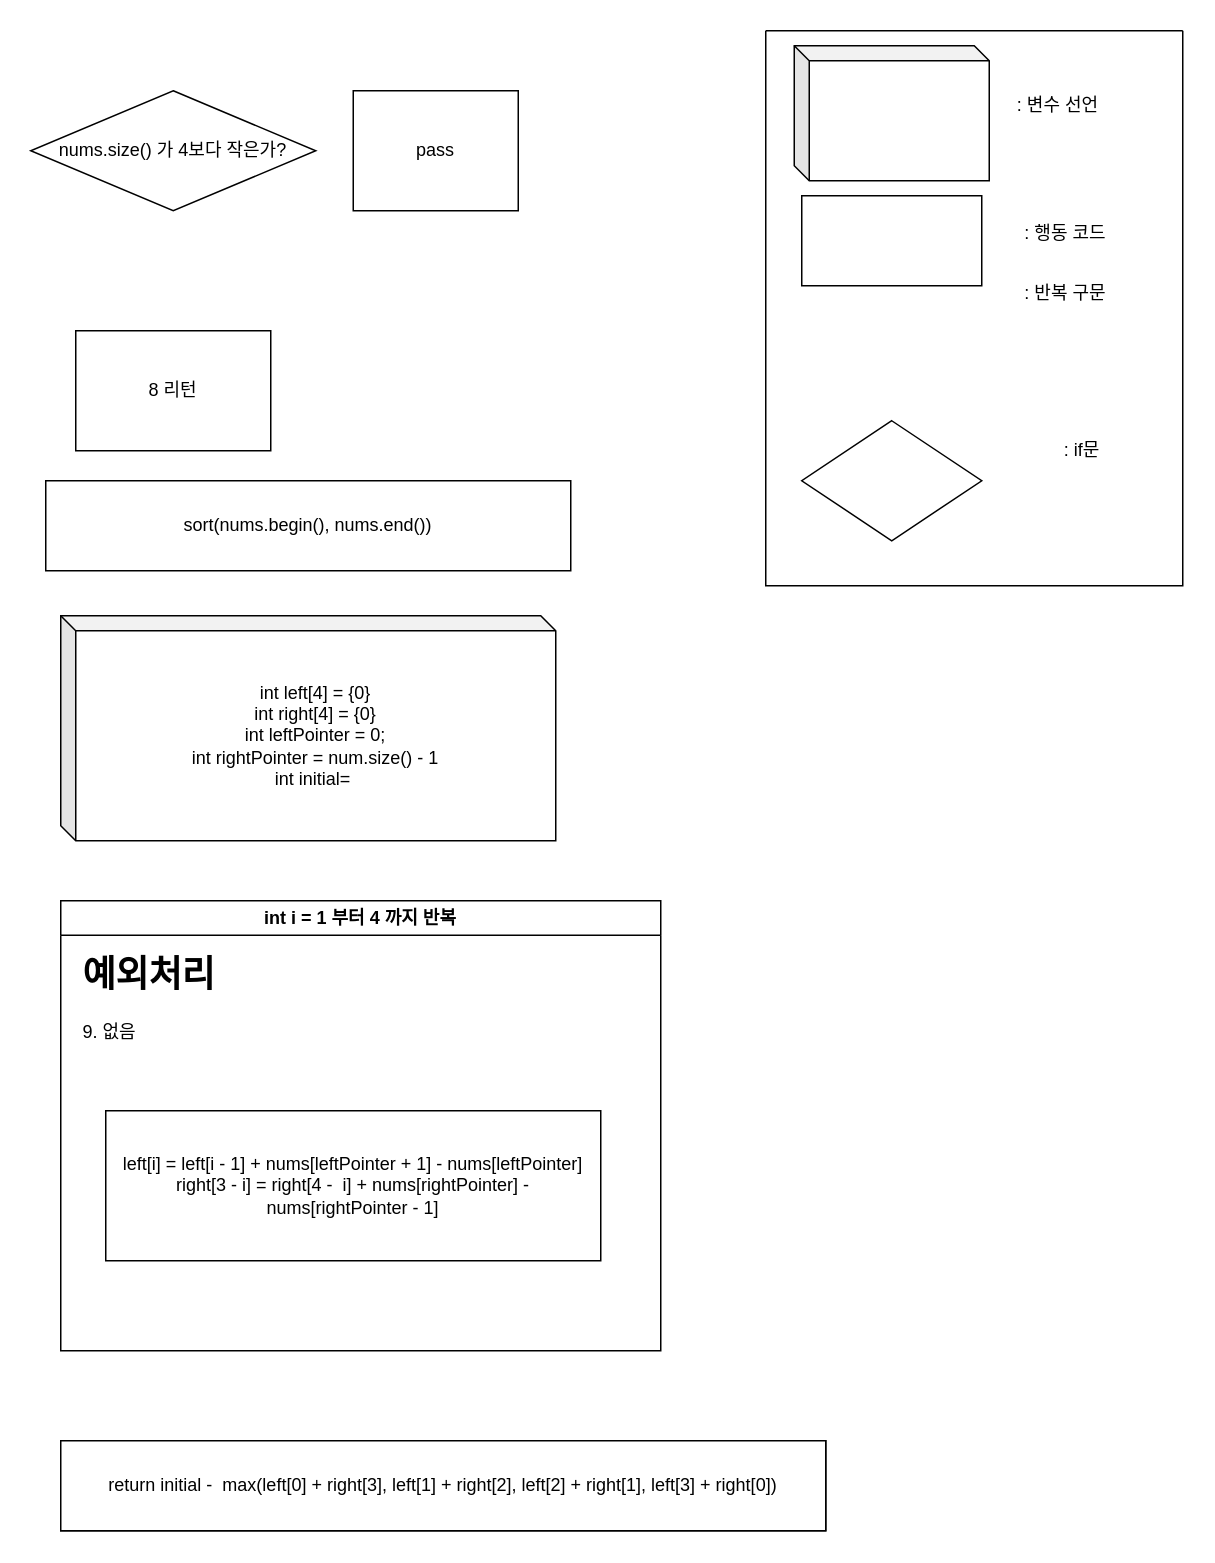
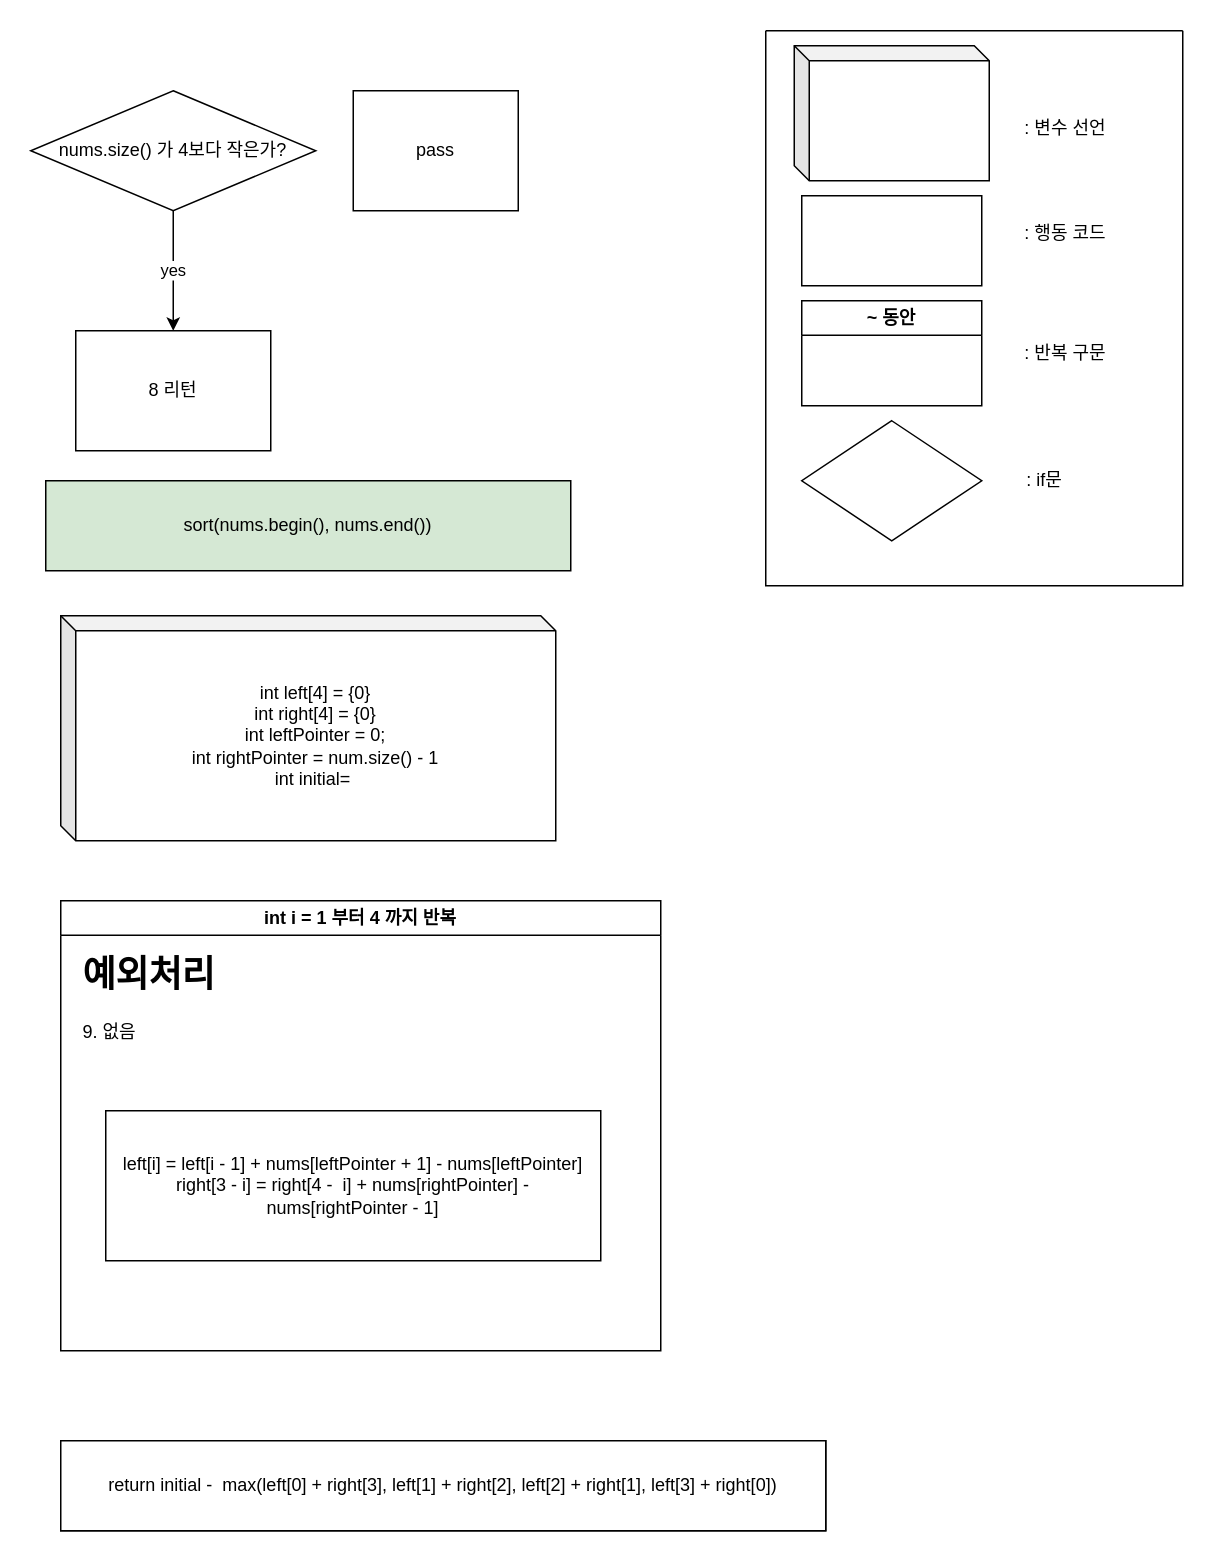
(1058, 106) -> (1066, 128)
none -> (173, 266)
(1066, 293) -> (1066, 353)
none -> (892, 353)
(1082, 451) -> (1045, 481)
(308, 526) -> (308, 526)
